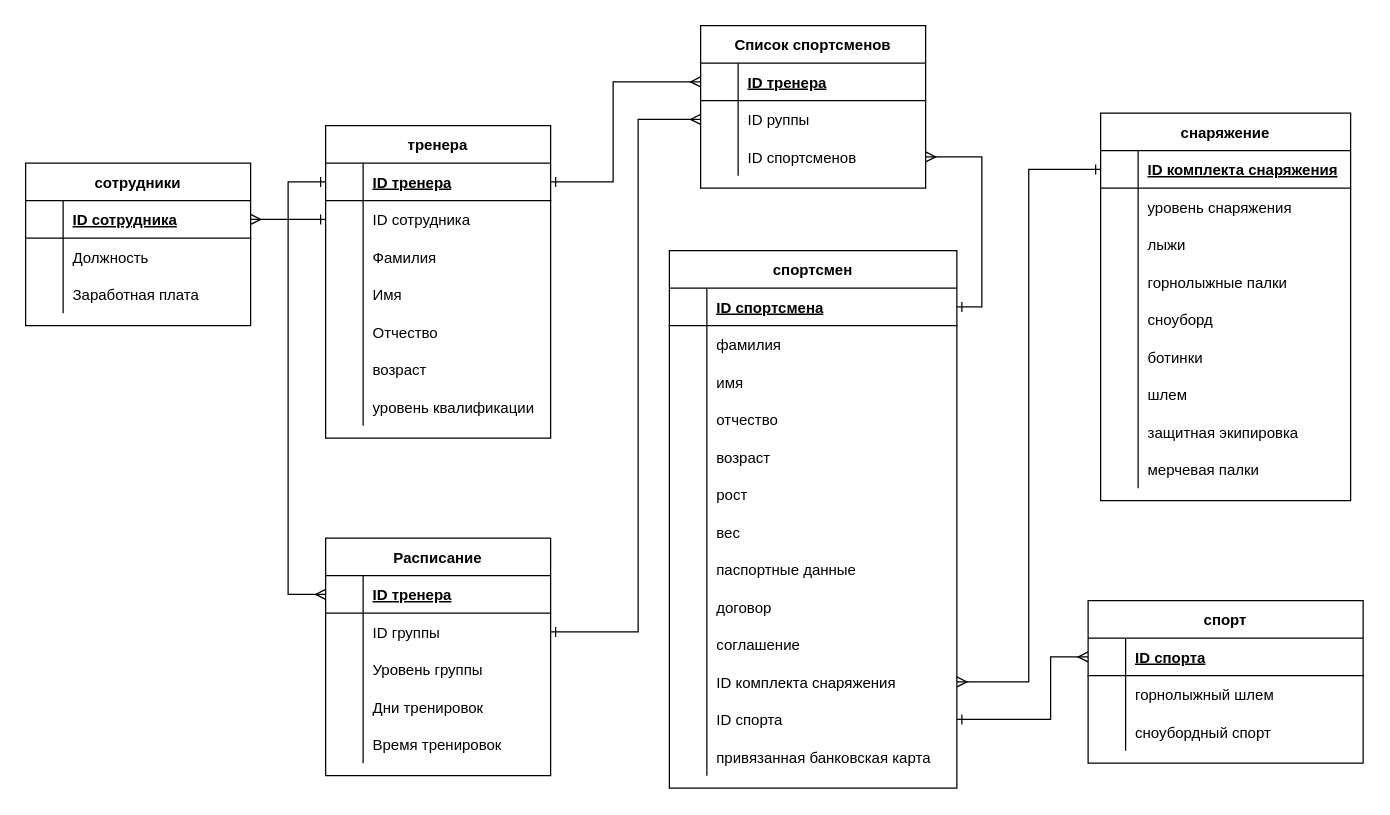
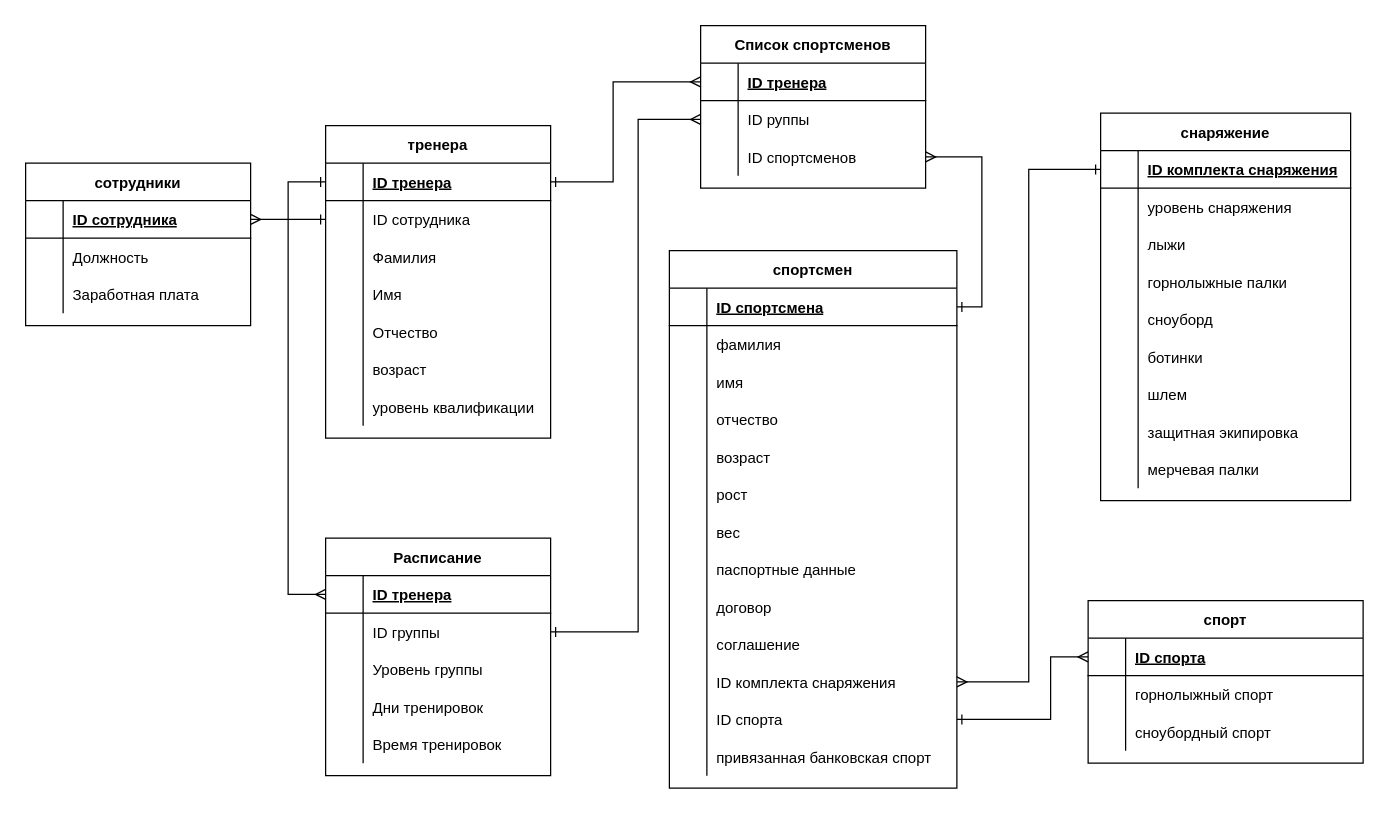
(1200, 695) -> (1204, 695)
(830, 758) -> (830, 758)
